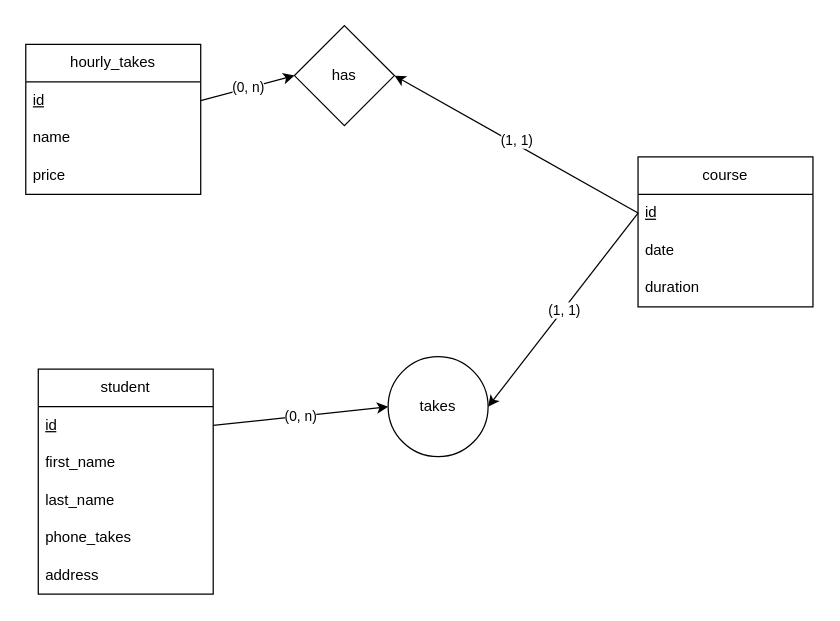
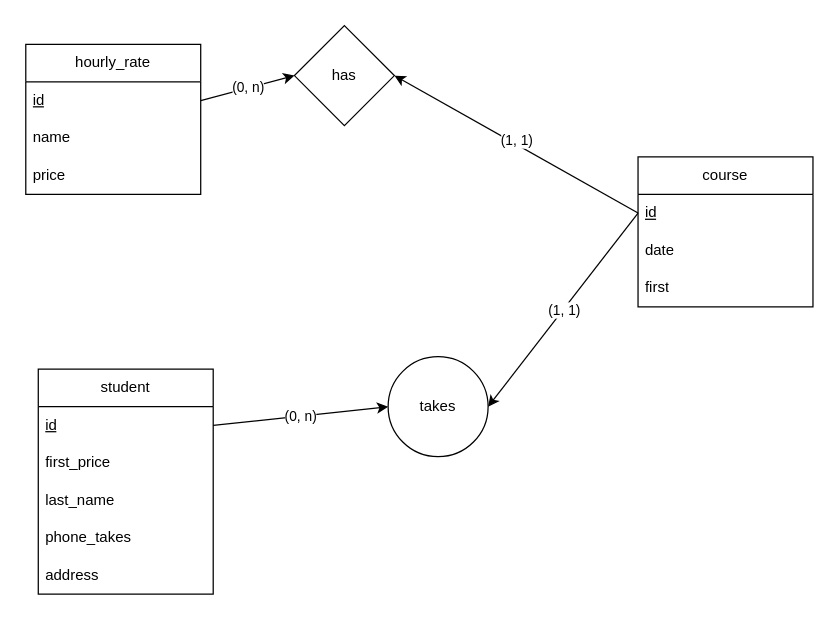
(113, 63) -> (113, 63)
(677, 288) -> (665, 288)
(86, 463) -> (88, 463)
